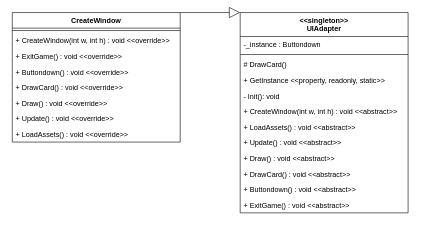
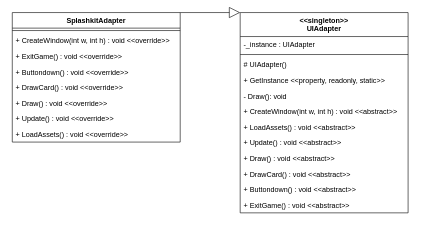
(96, 20) -> (96, 20)
(286, 44) -> (284, 44)
(267, 65) -> (269, 65)
(267, 96) -> (268, 96)
